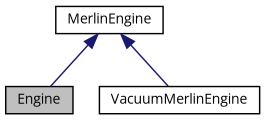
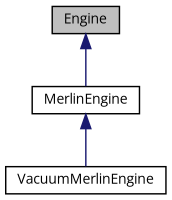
(69, 66) -> (86, 68)
